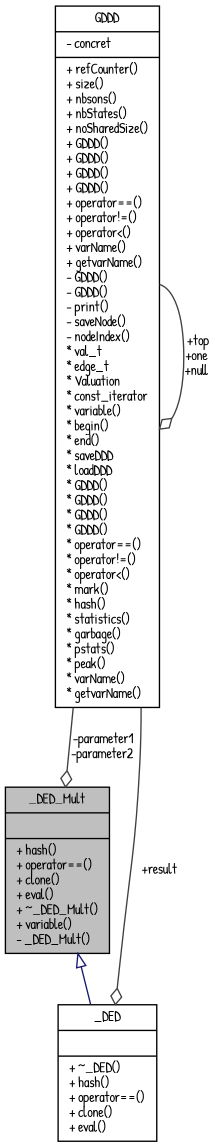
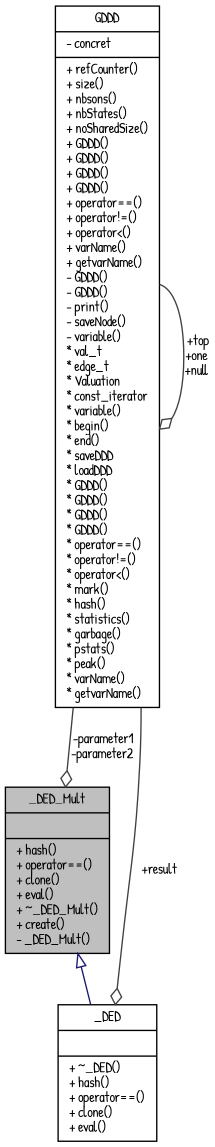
(99, 337) -> (94, 337)
(45, 925) -> (41, 925)
